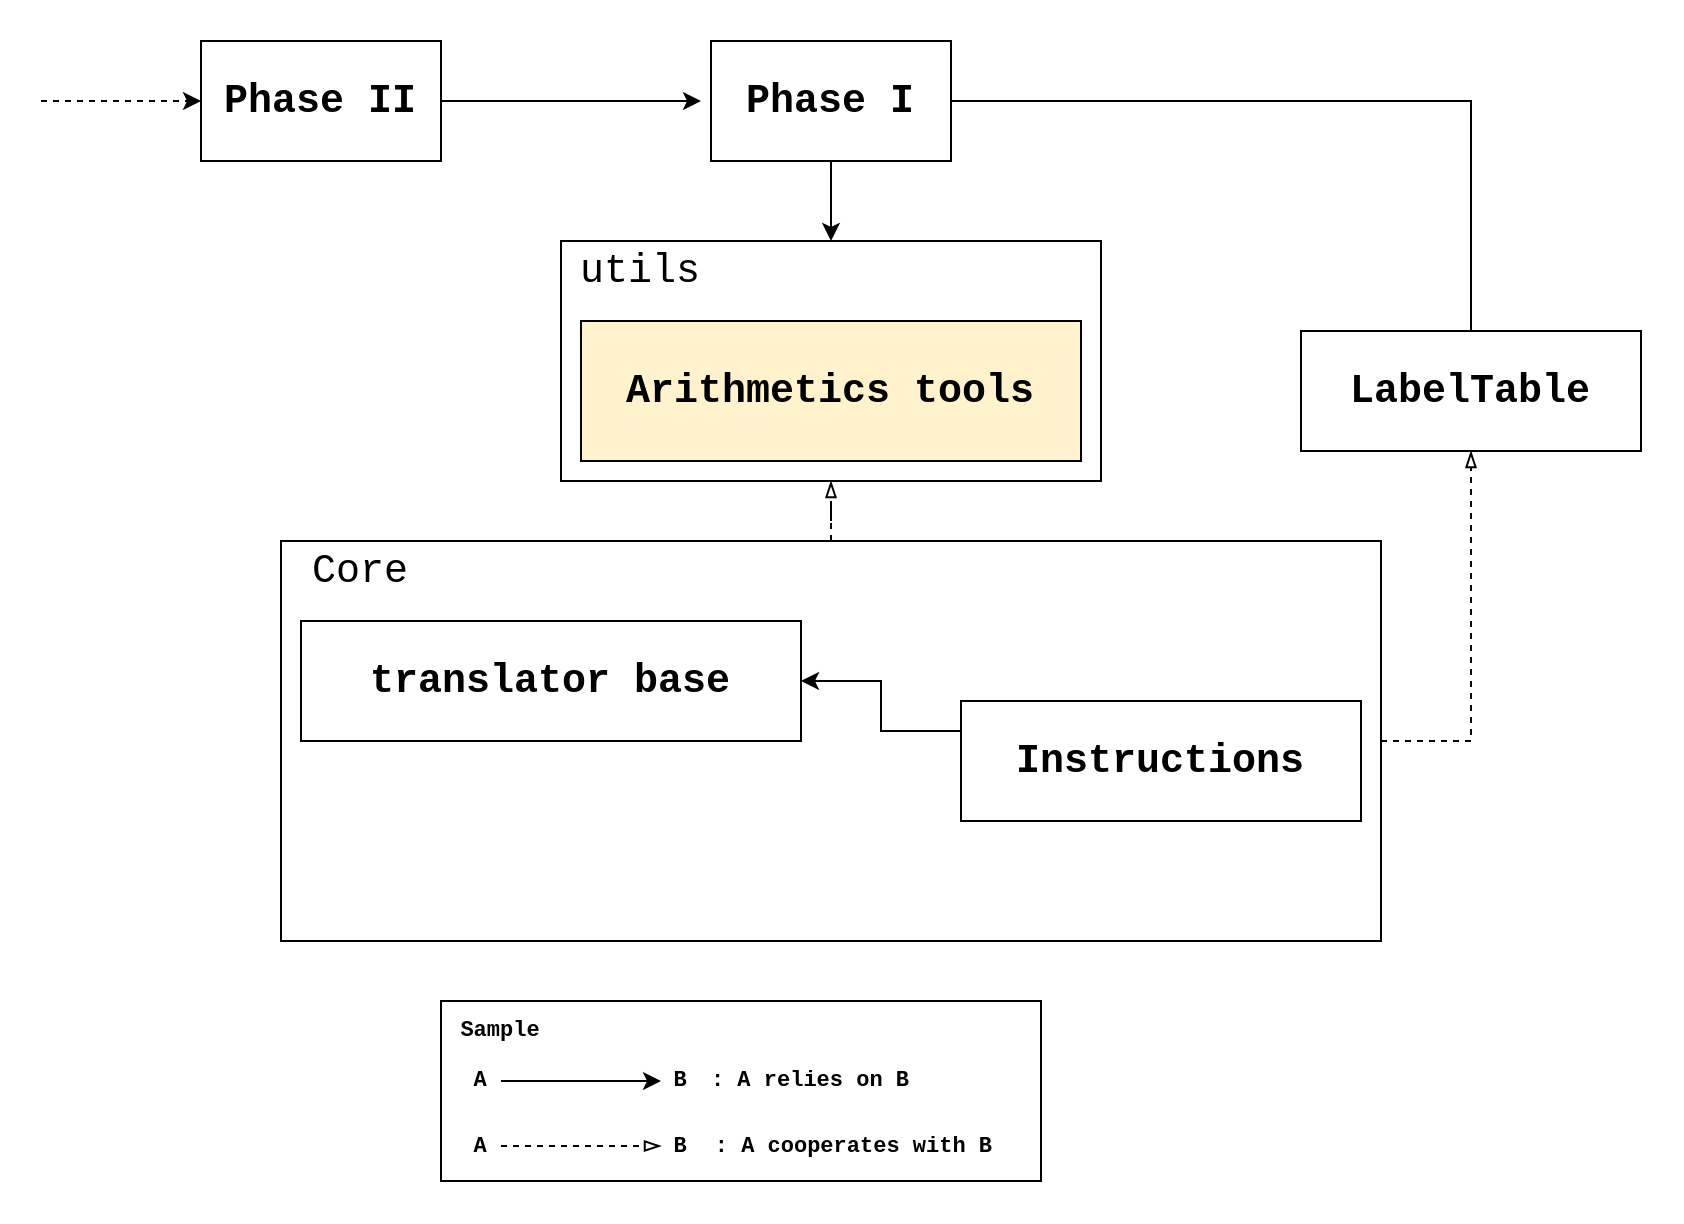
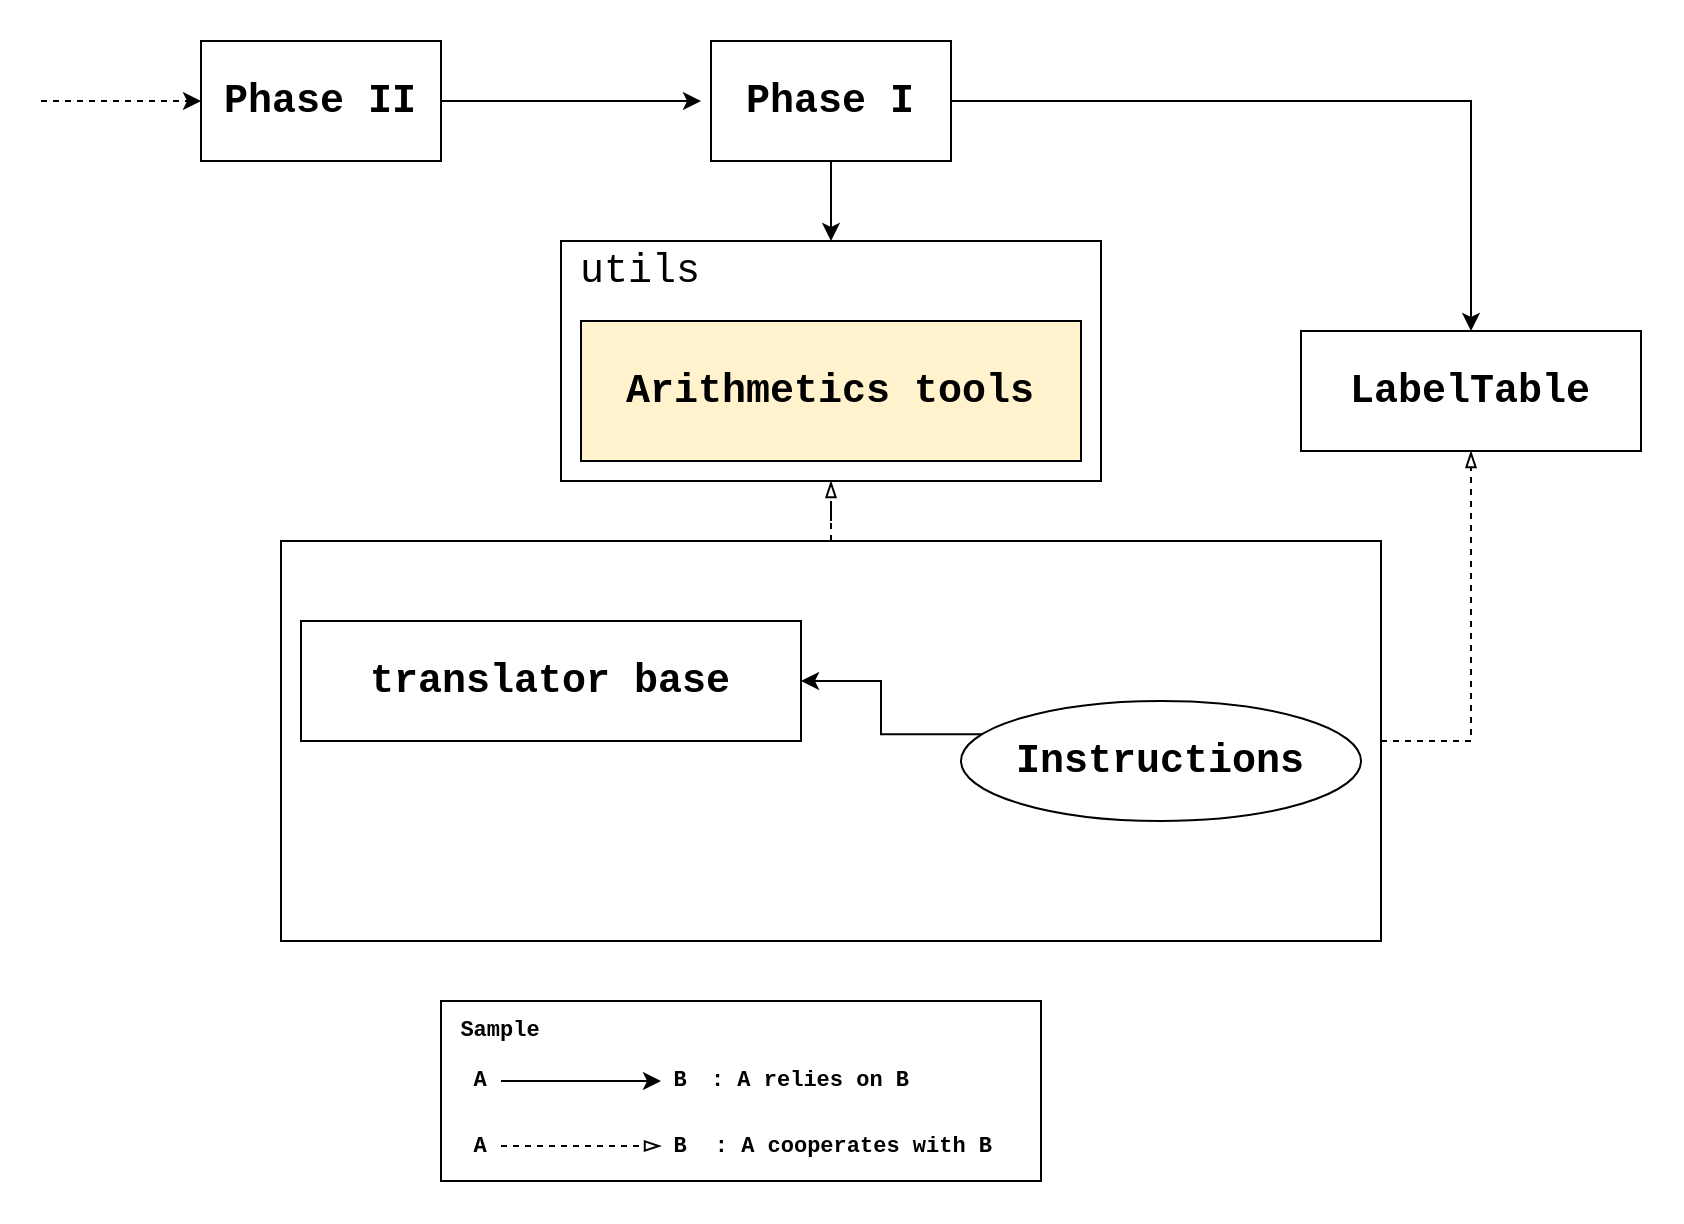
(1471, 321) -> (1471, 316)
(361, 571) -> none
(1161, 761) -> (1161, 761)
